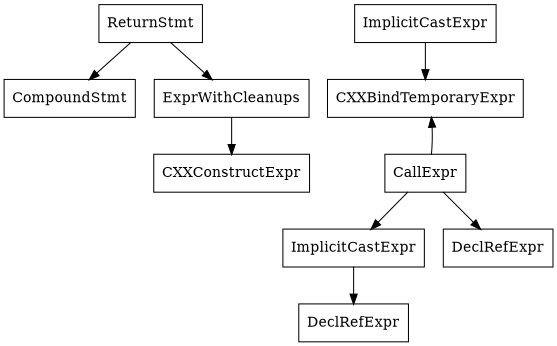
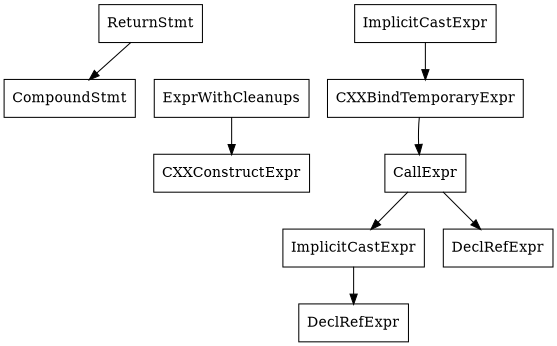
(187, 58) -> none
(432, 141) -> (419, 131)
